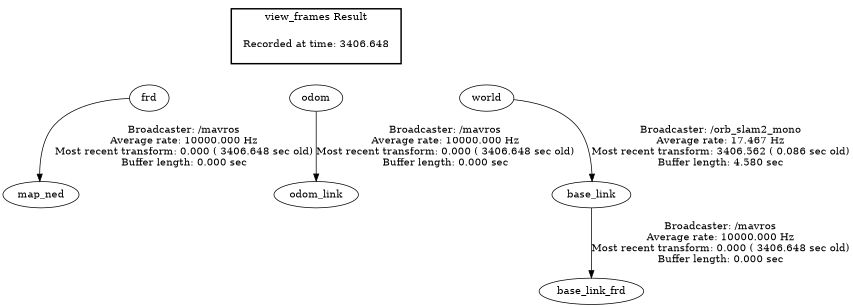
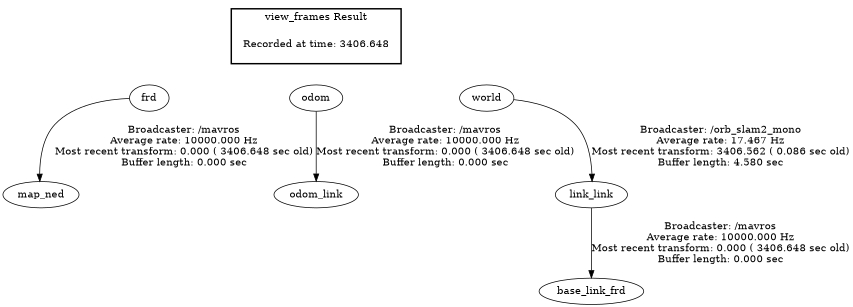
(591, 195) -> (591, 195)
